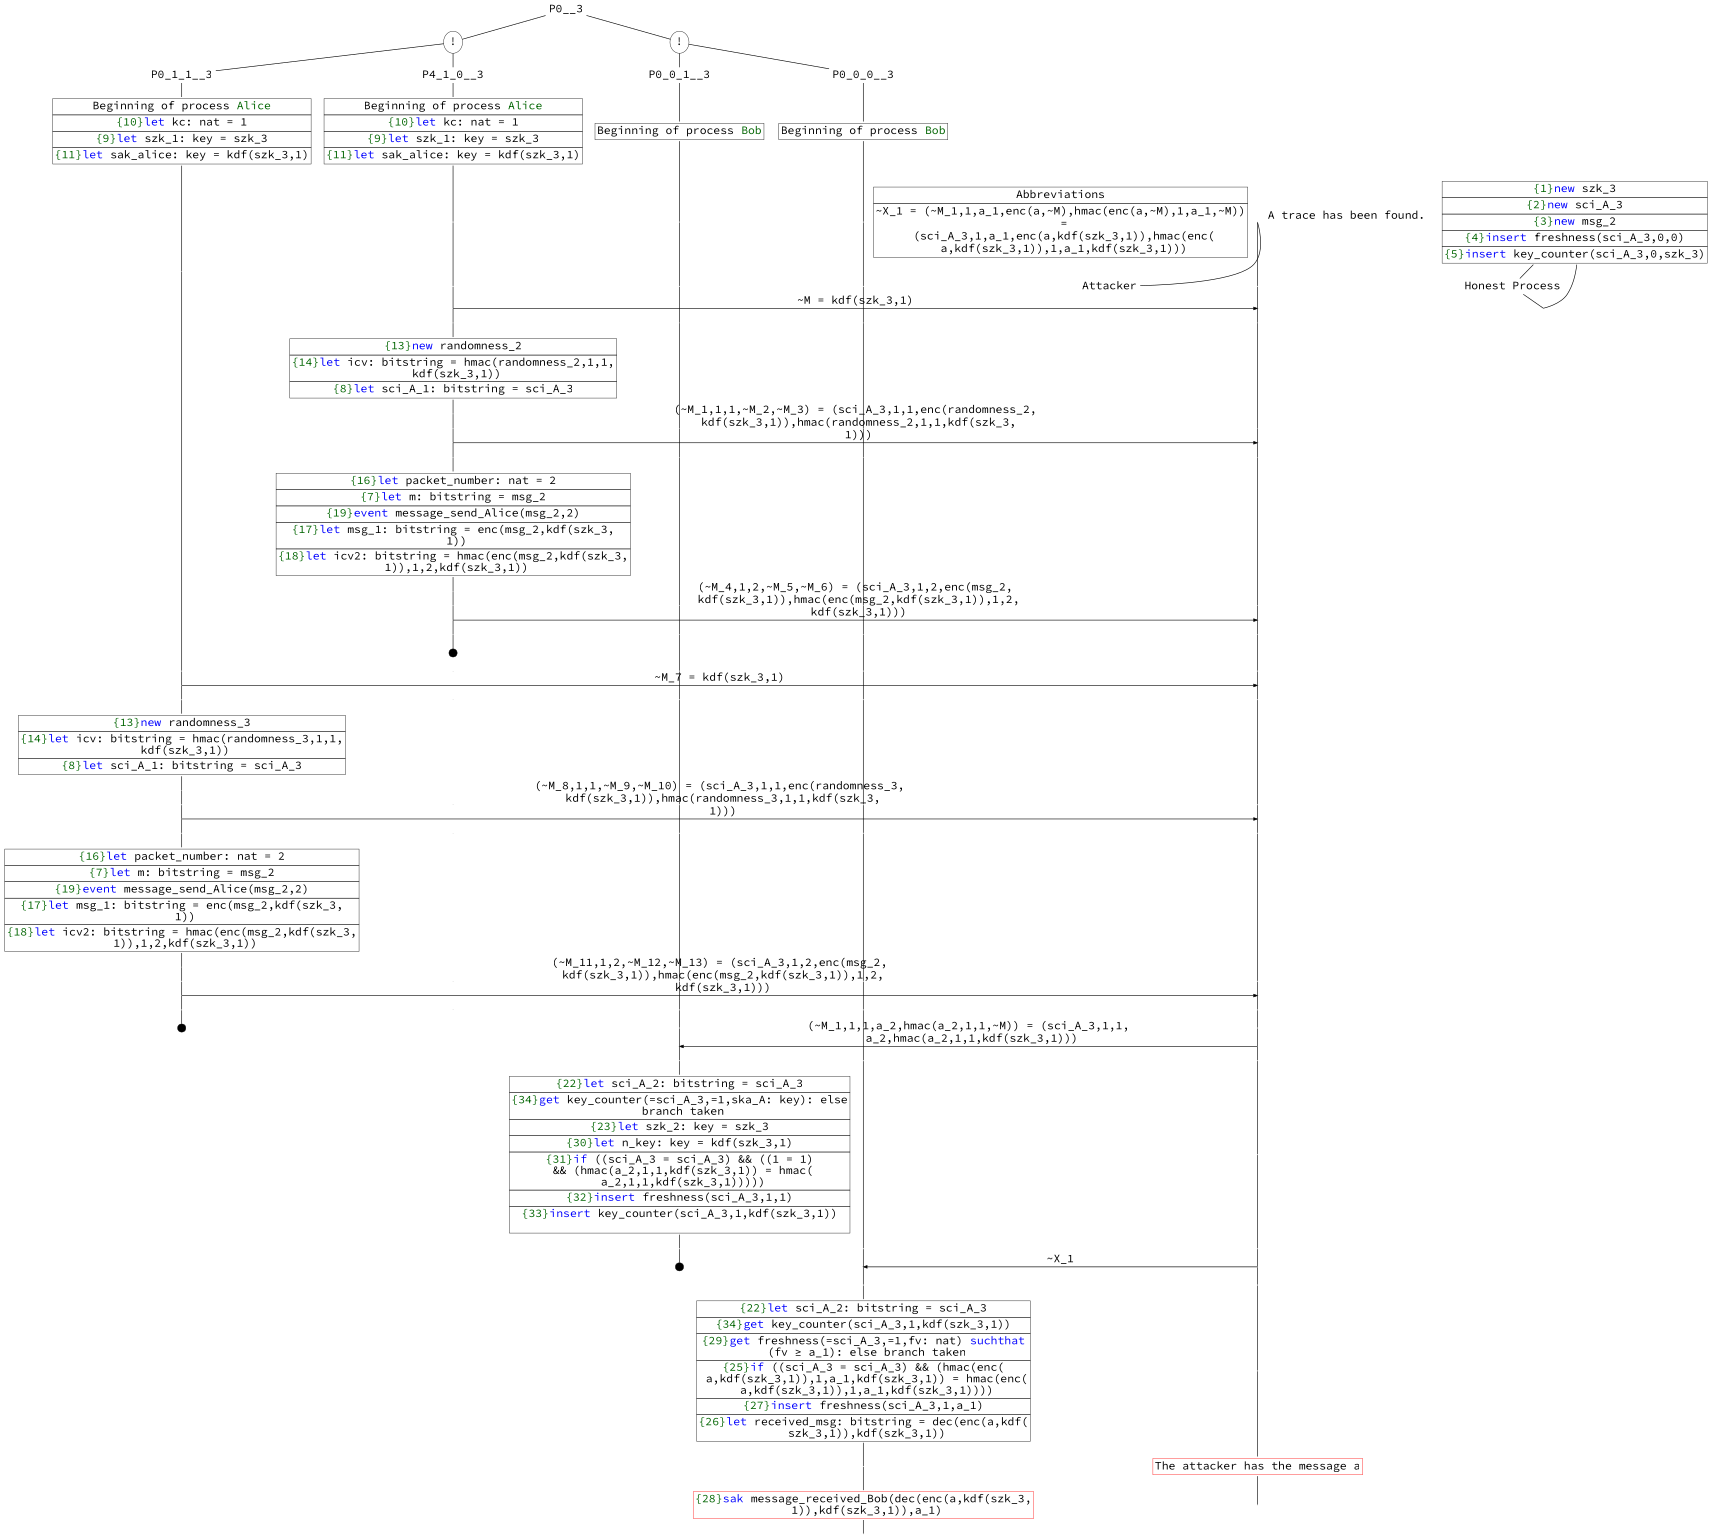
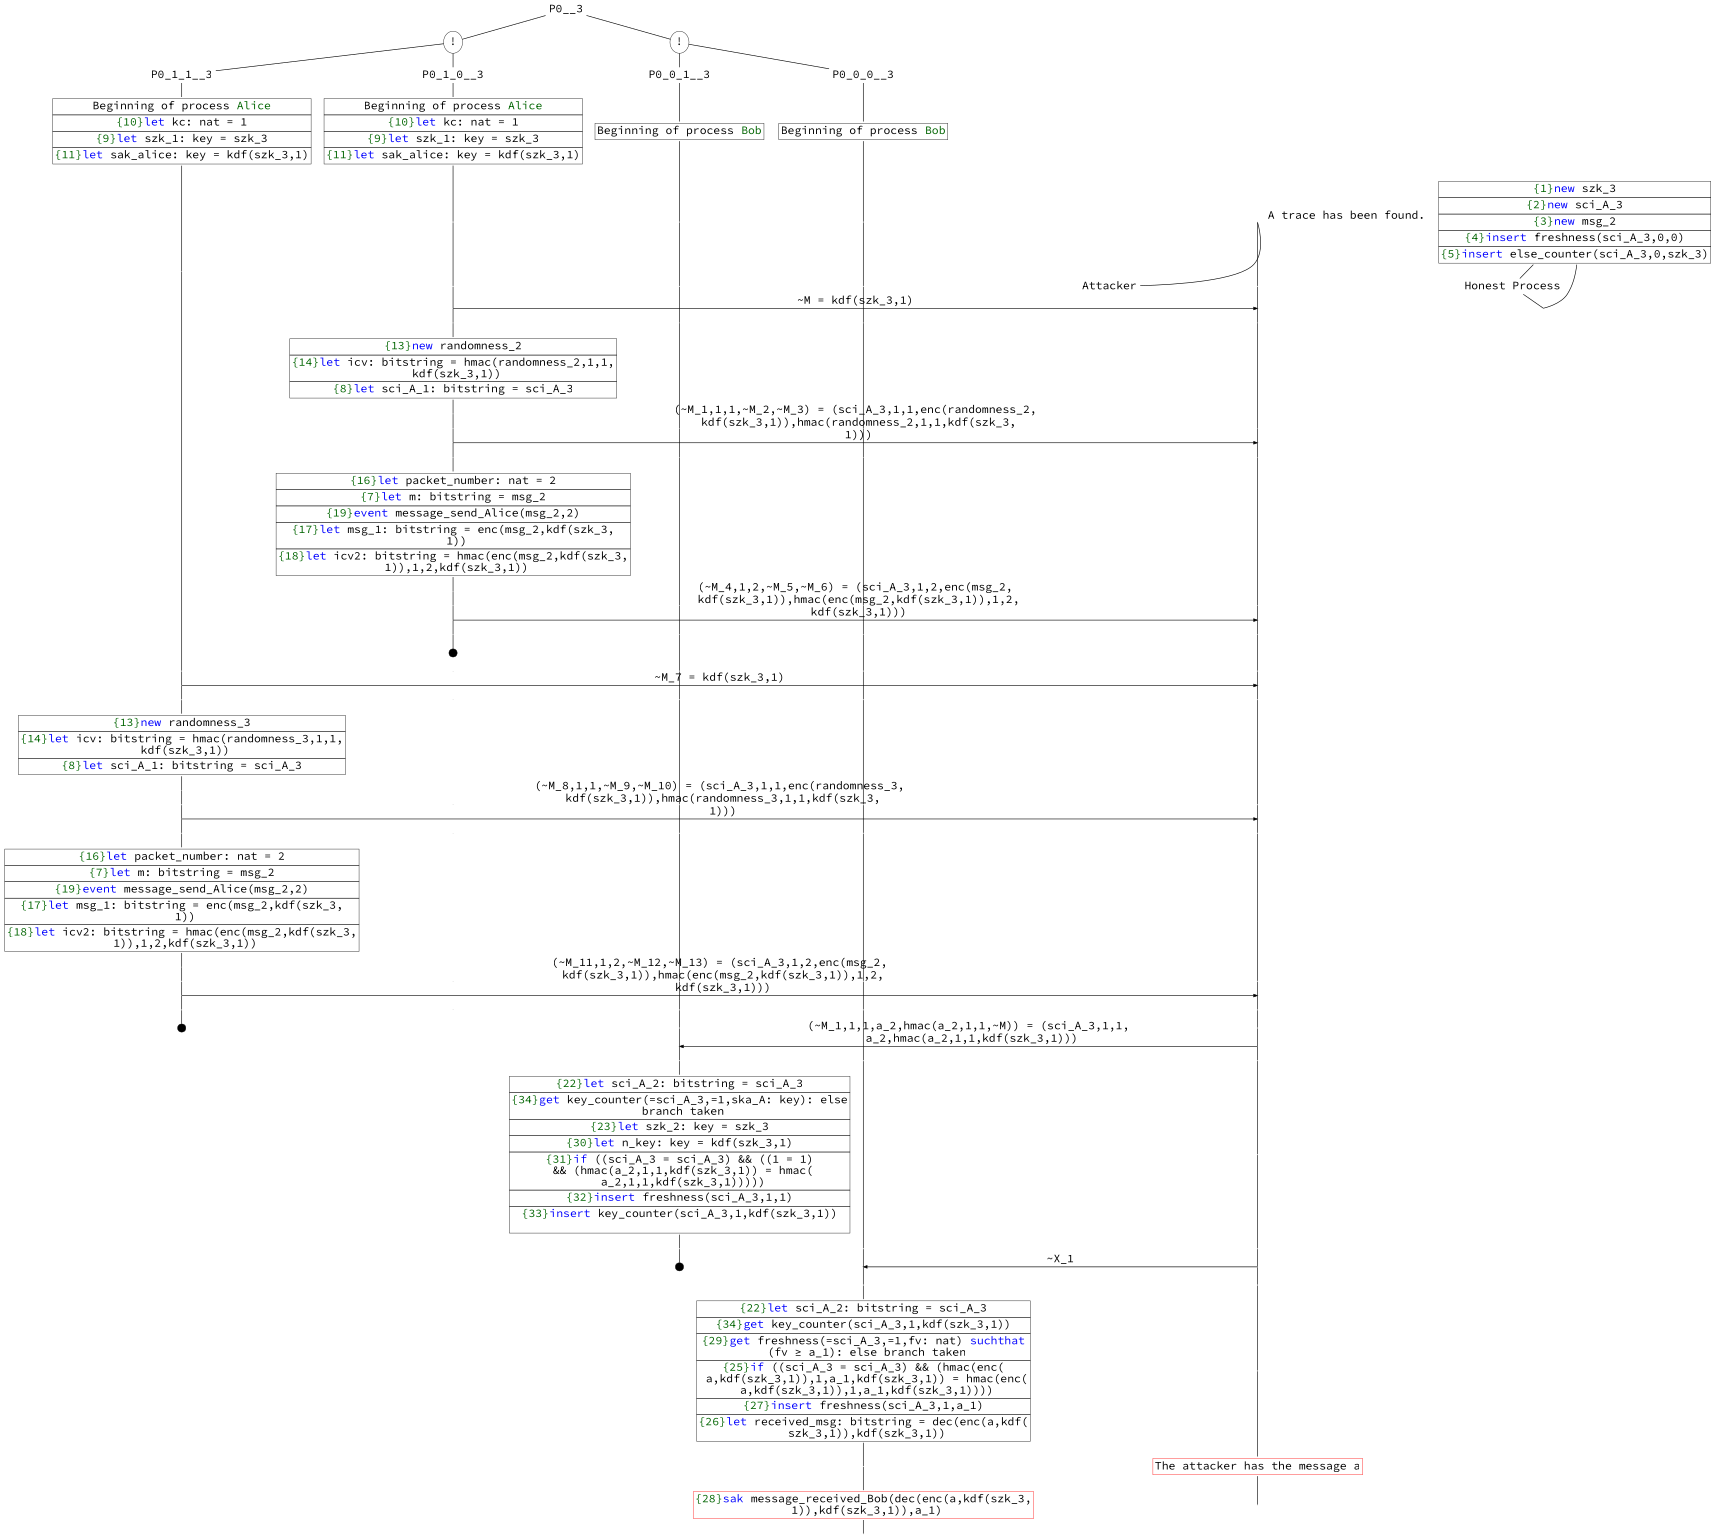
(453, 75) -> (453, 75)
(1060, 222) -> none
(1609, 254) -> (1609, 254)
